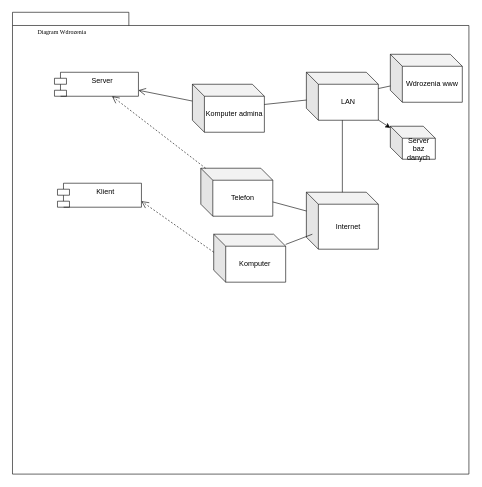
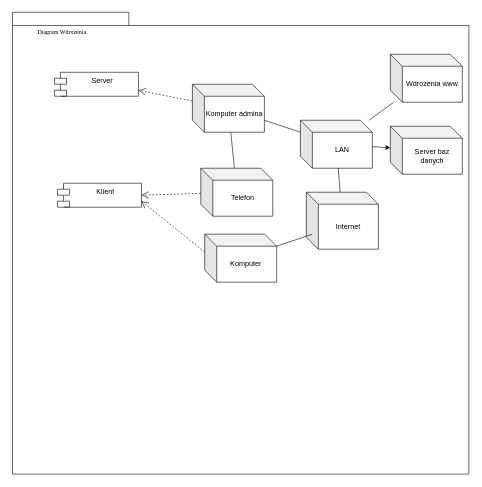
(166, 96) -> (166, 96)
(342, 96) -> (336, 144)
(159, 133) -> (172, 194)
(413, 143) -> (426, 150)
(290, 207) -> (233, 150)
(250, 258) -> (241, 258)
